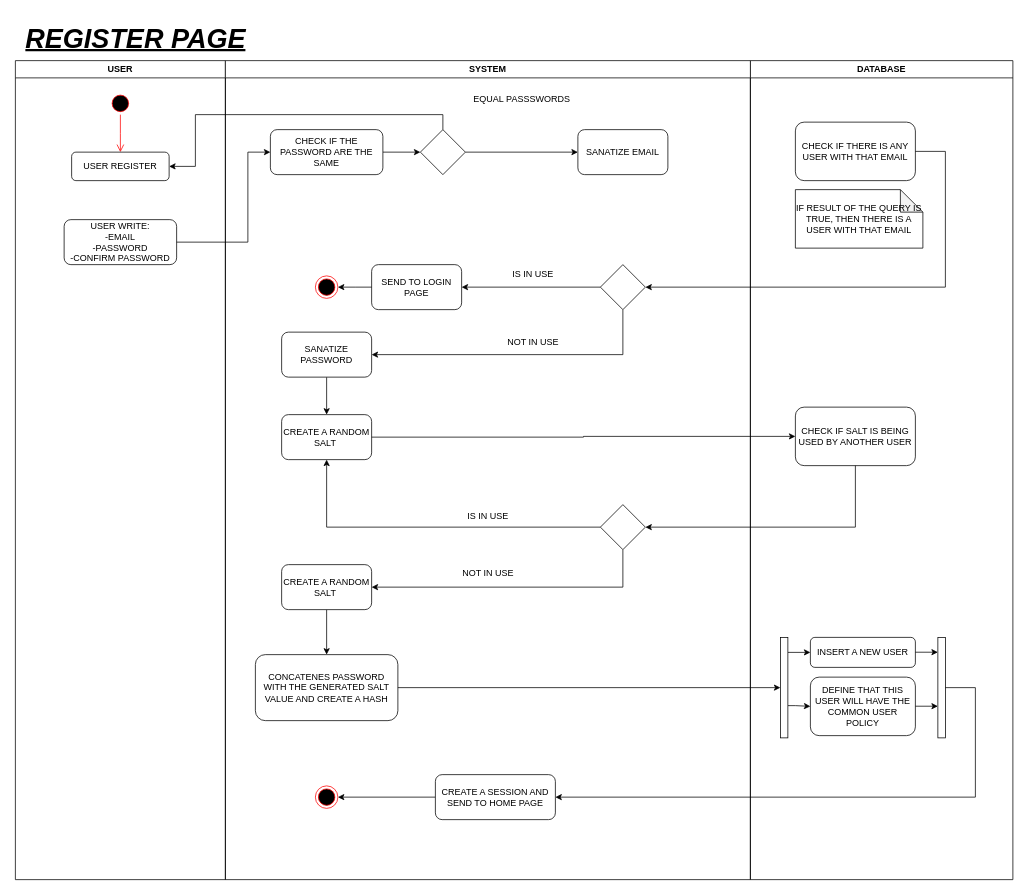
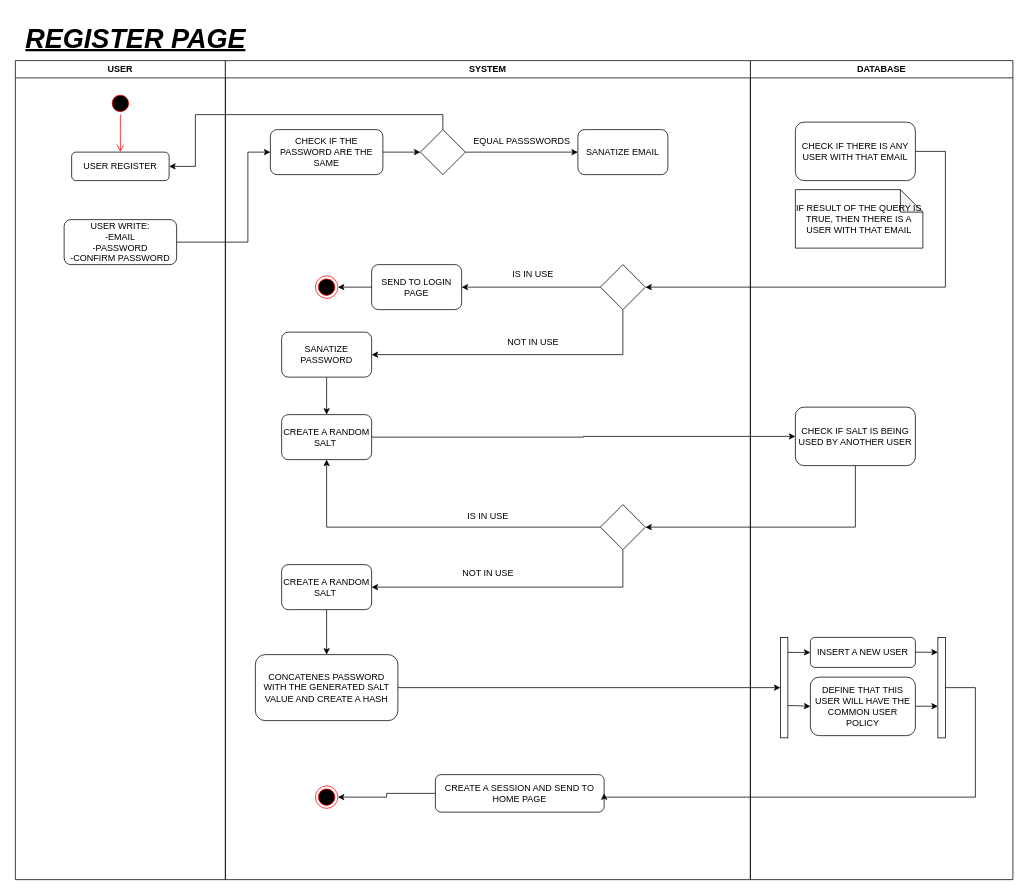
(522, 99) -> (522, 141)
(495, 797) -> (520, 793)
